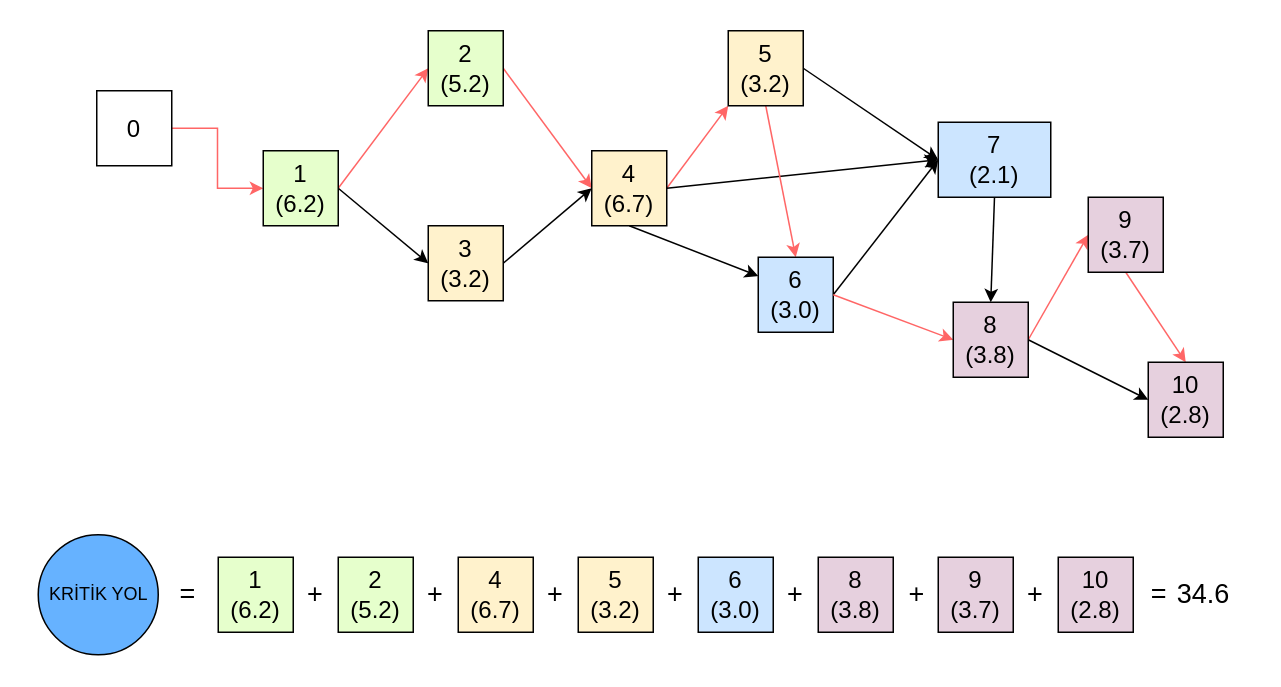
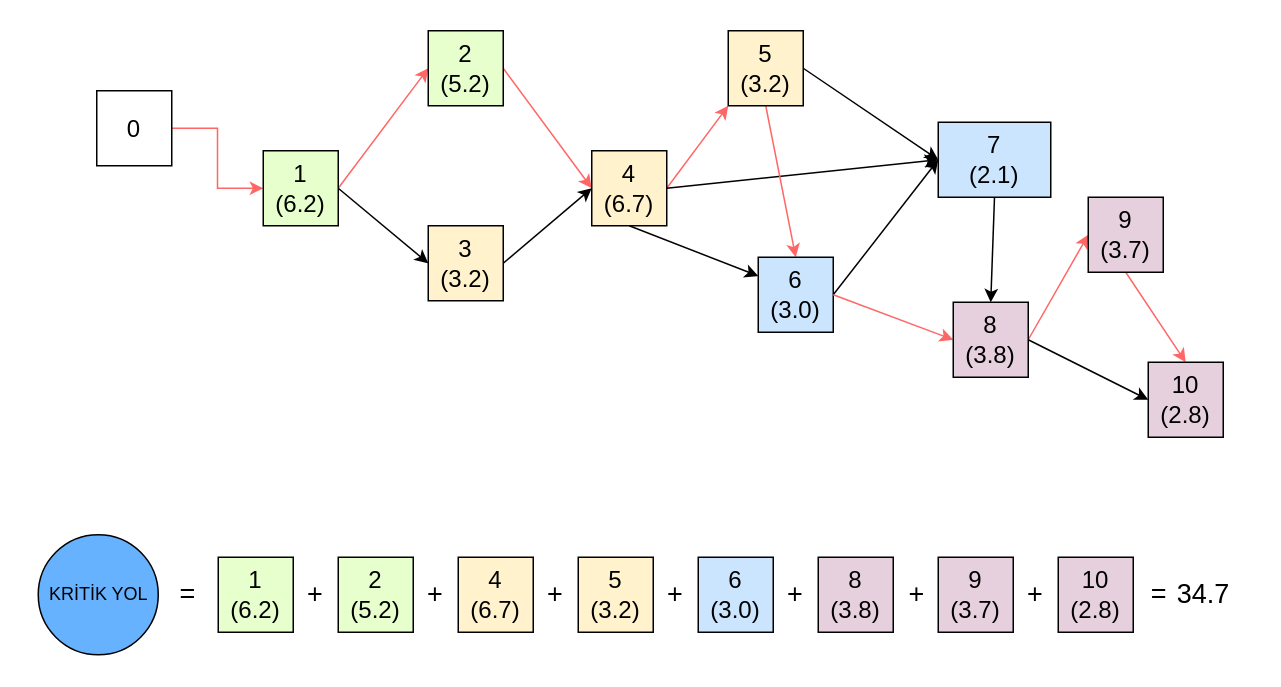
(1204, 595) -> (1204, 595)
